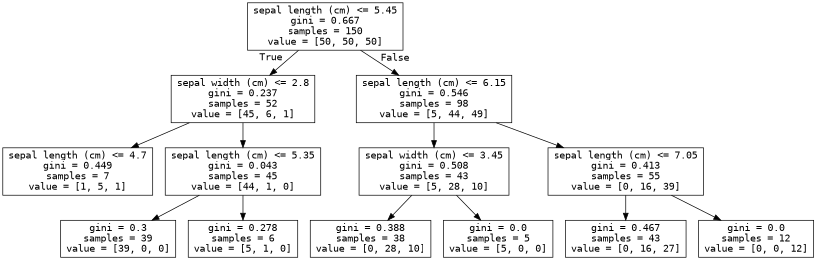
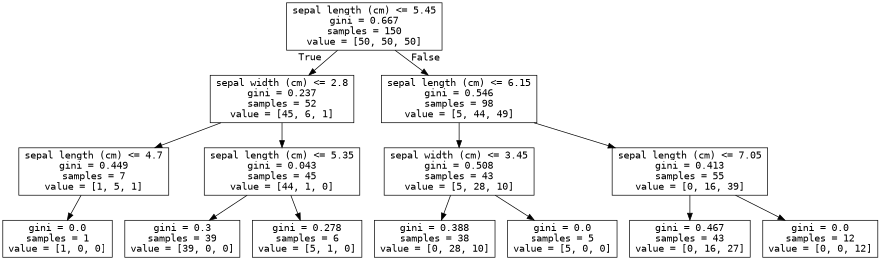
none -> (58, 239)
